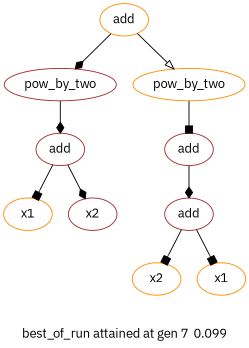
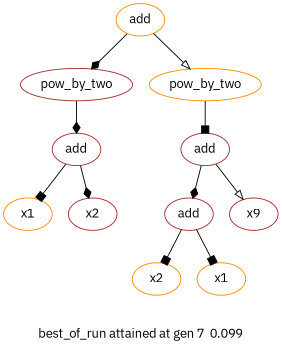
none -> (254, 214)
